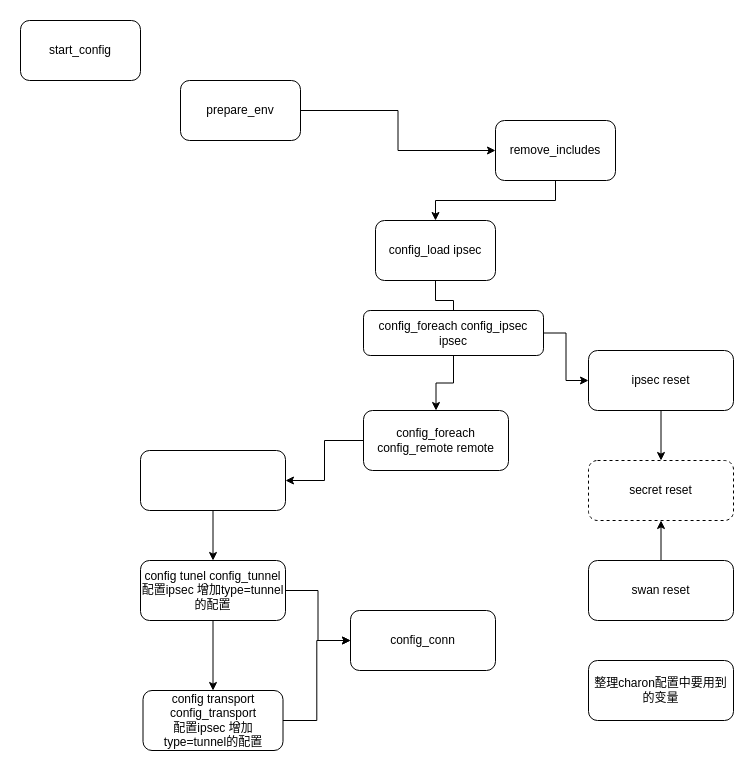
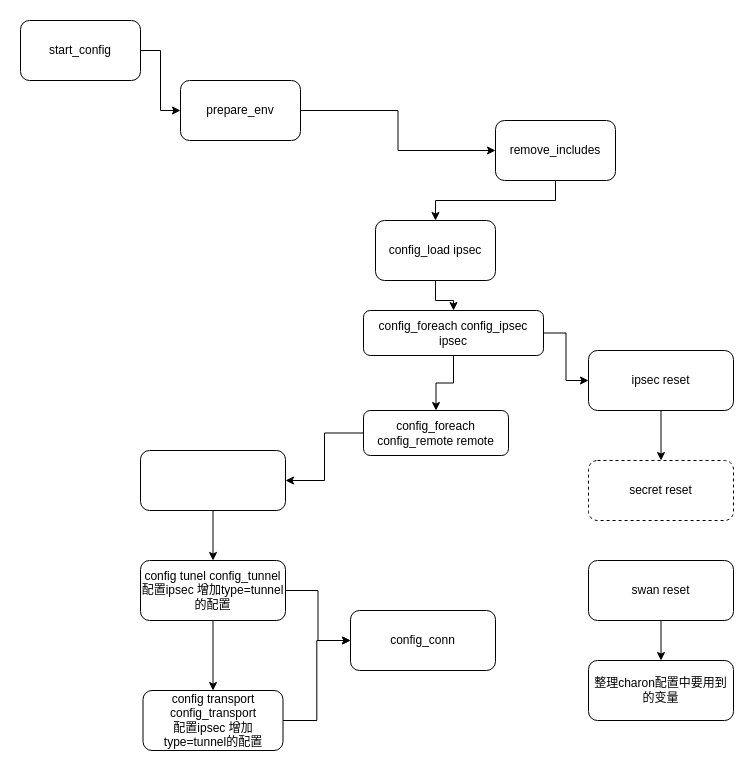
none -> (161, 77)
(454, 302) -> (452, 301)
(436, 441) -> (436, 433)
(661, 544) -> (661, 637)
